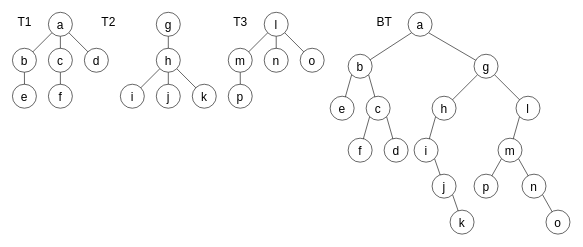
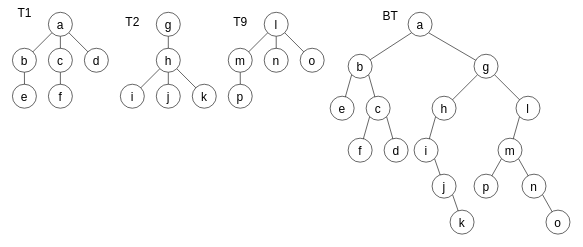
(24, 21) -> (24, 12)
(108, 21) -> (132, 21)
(241, 21) -> (241, 21)
(384, 21) -> (390, 15)
